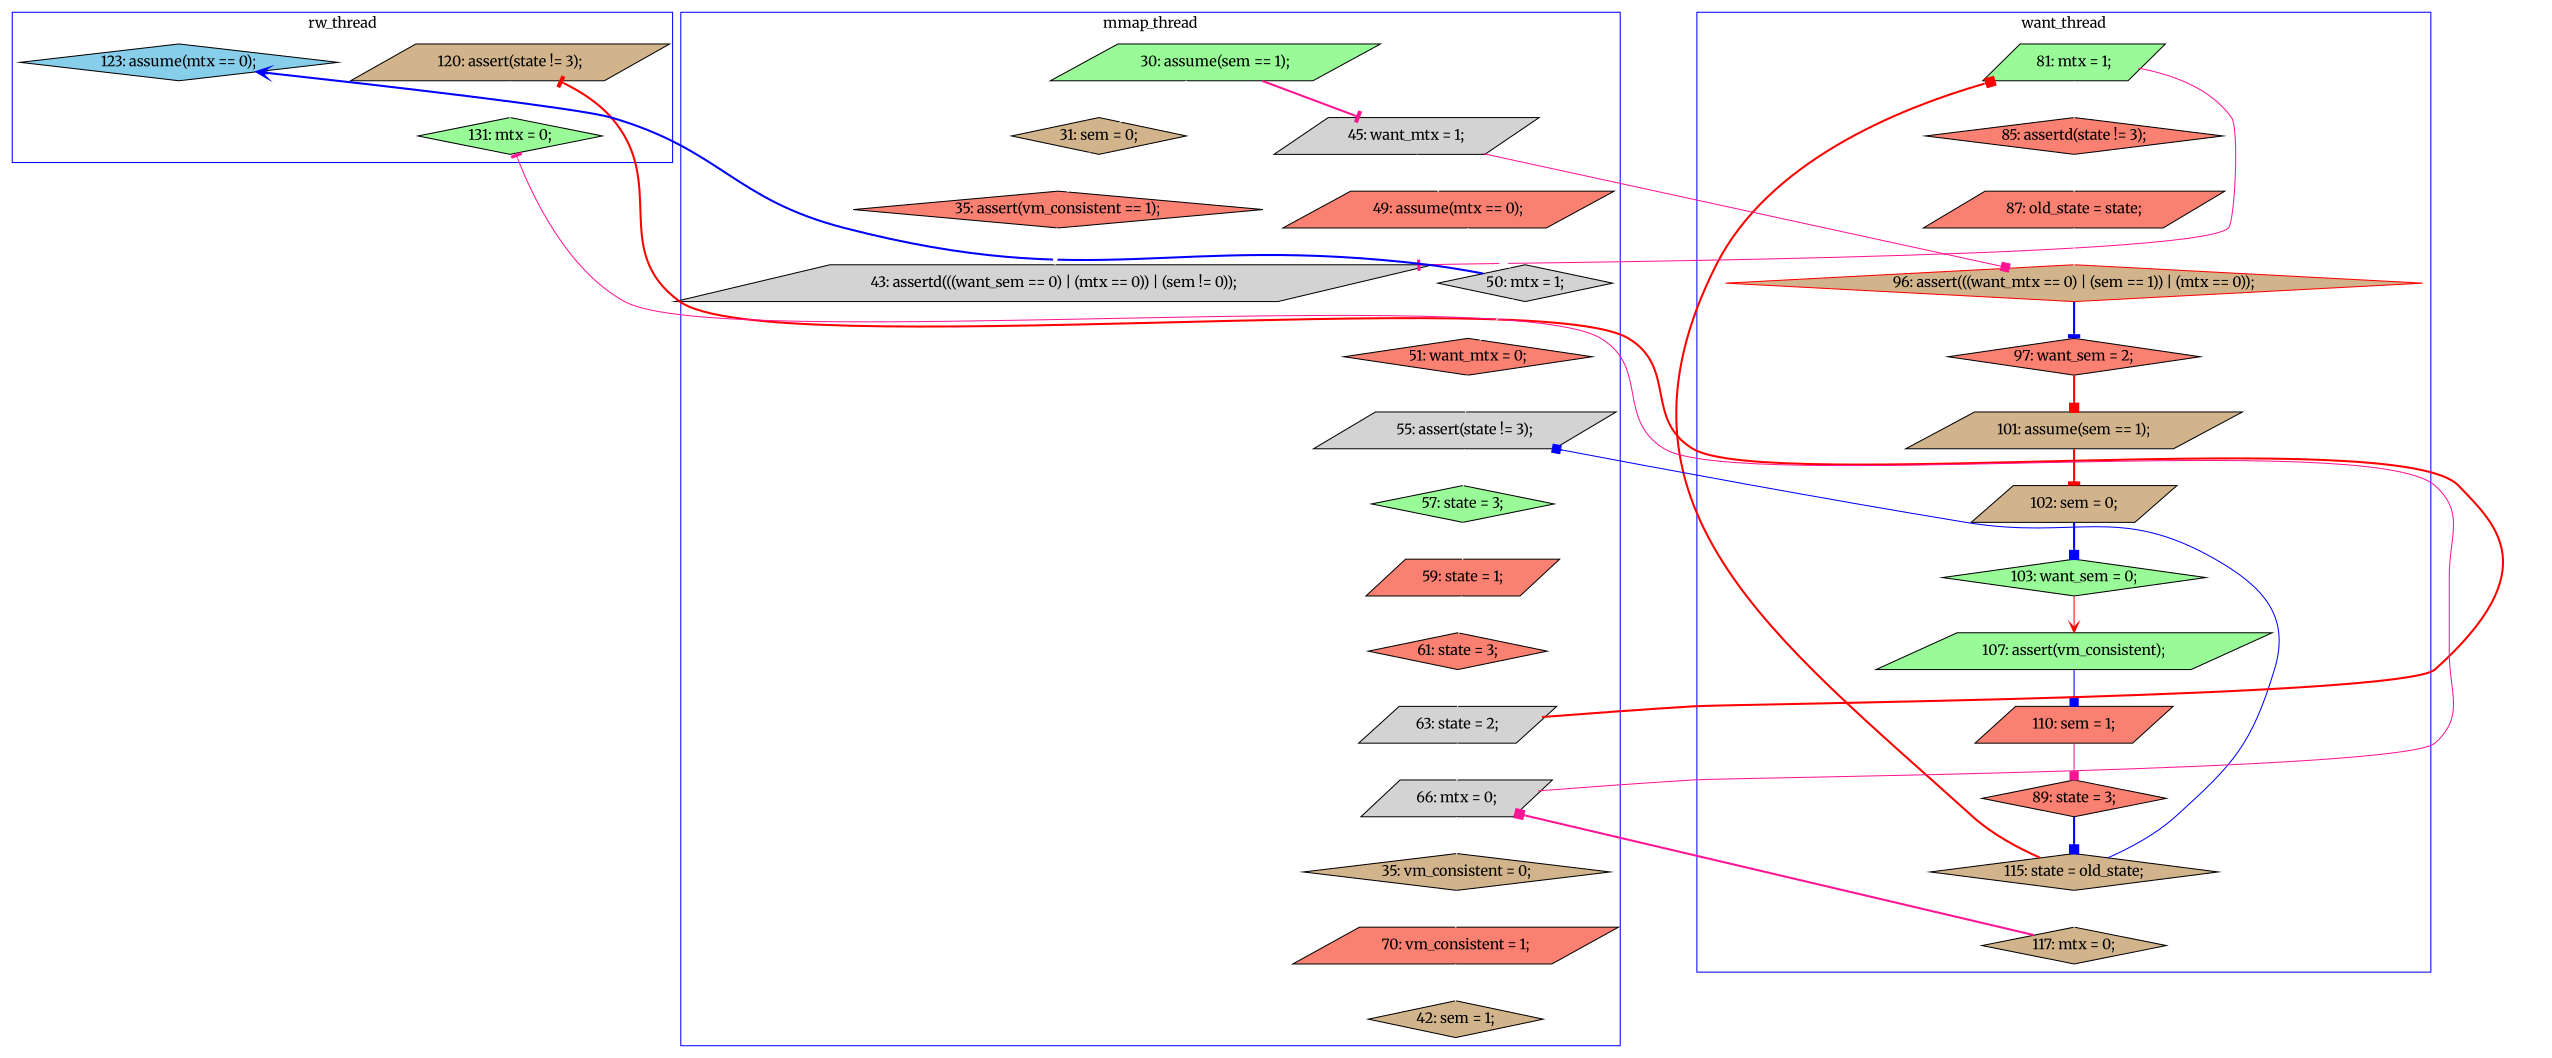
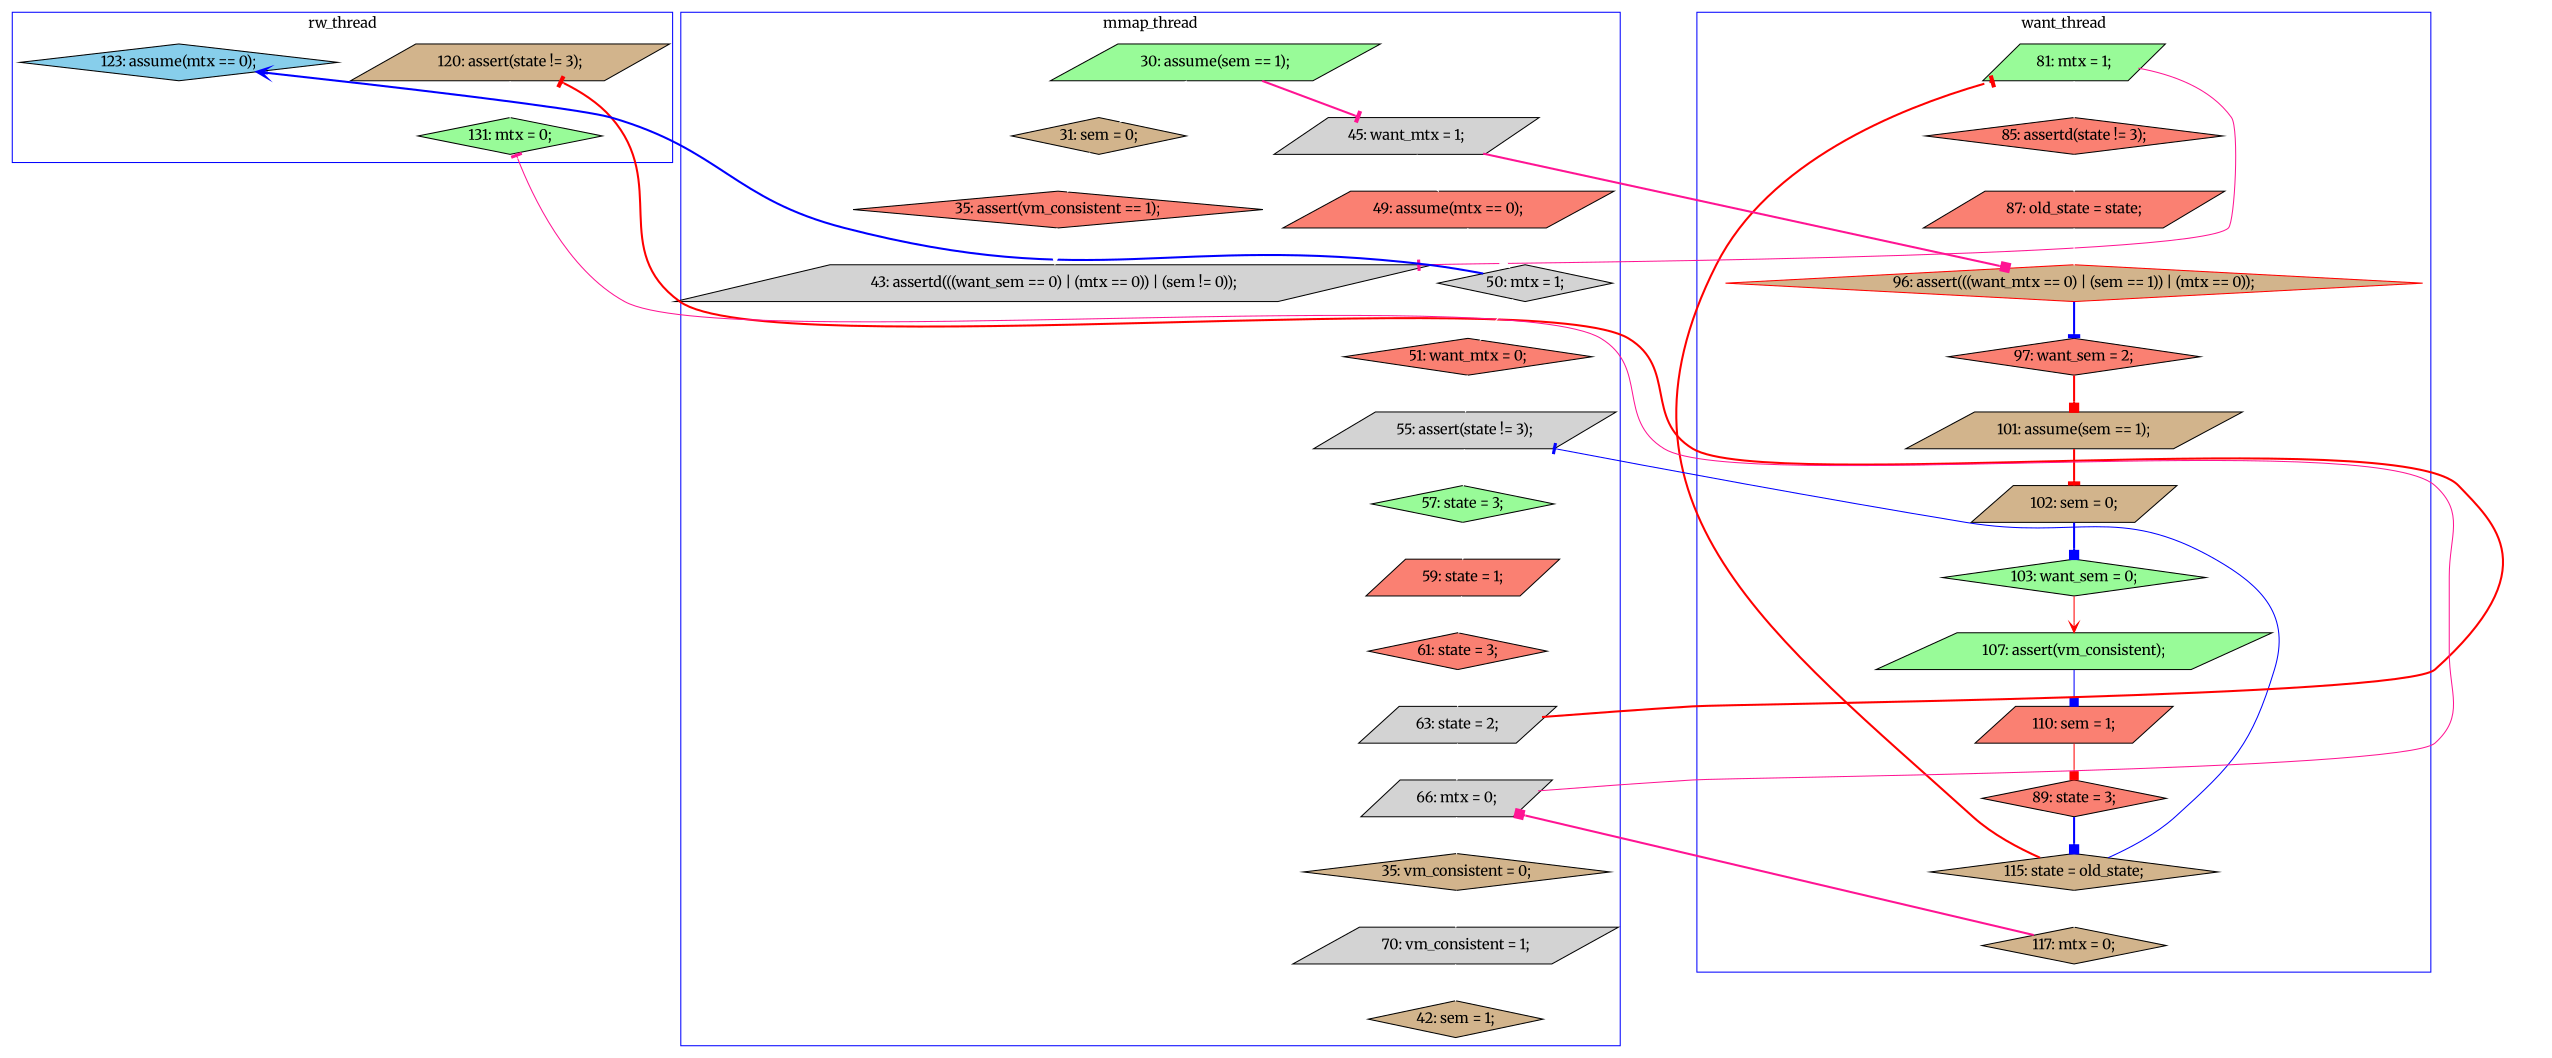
(1741, 210) -> (1741, 210)
(1685, 466) -> (1685, 466)
(2085, 527) -> (2085, 527)
(2074, 757) -> (2074, 757)
(1456, 946) -> (1456, 946)
